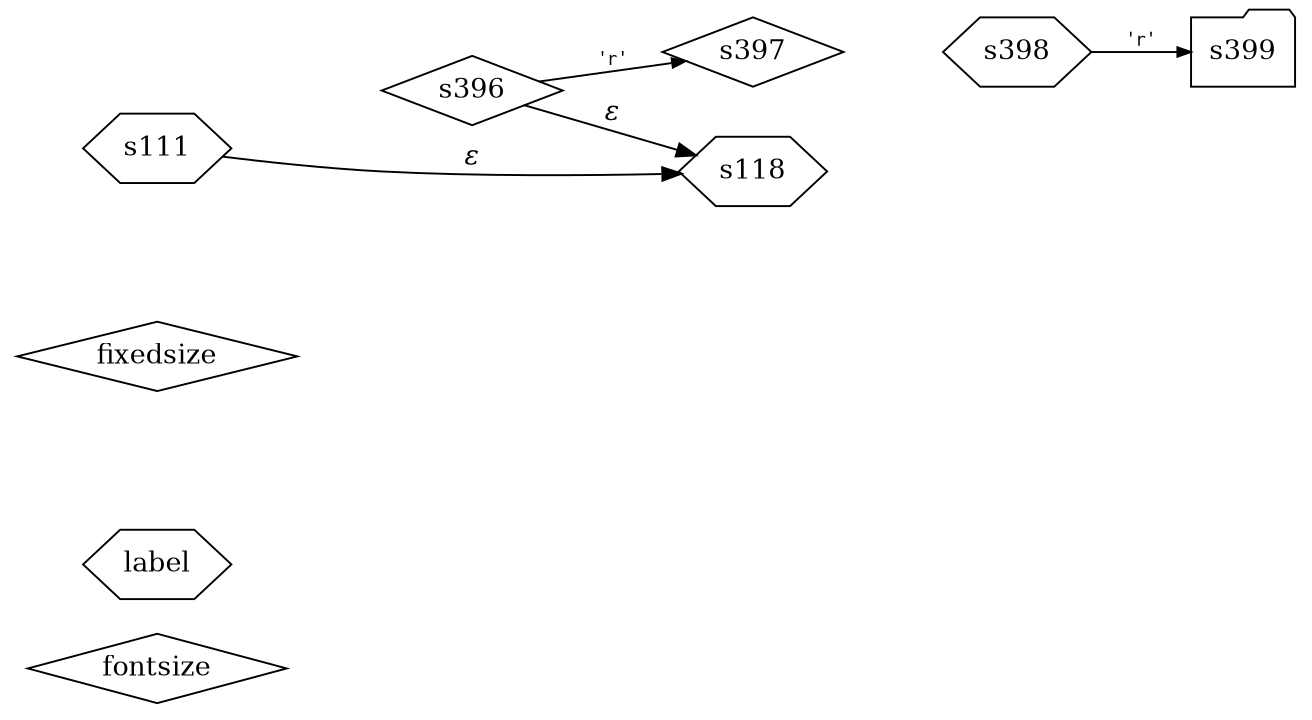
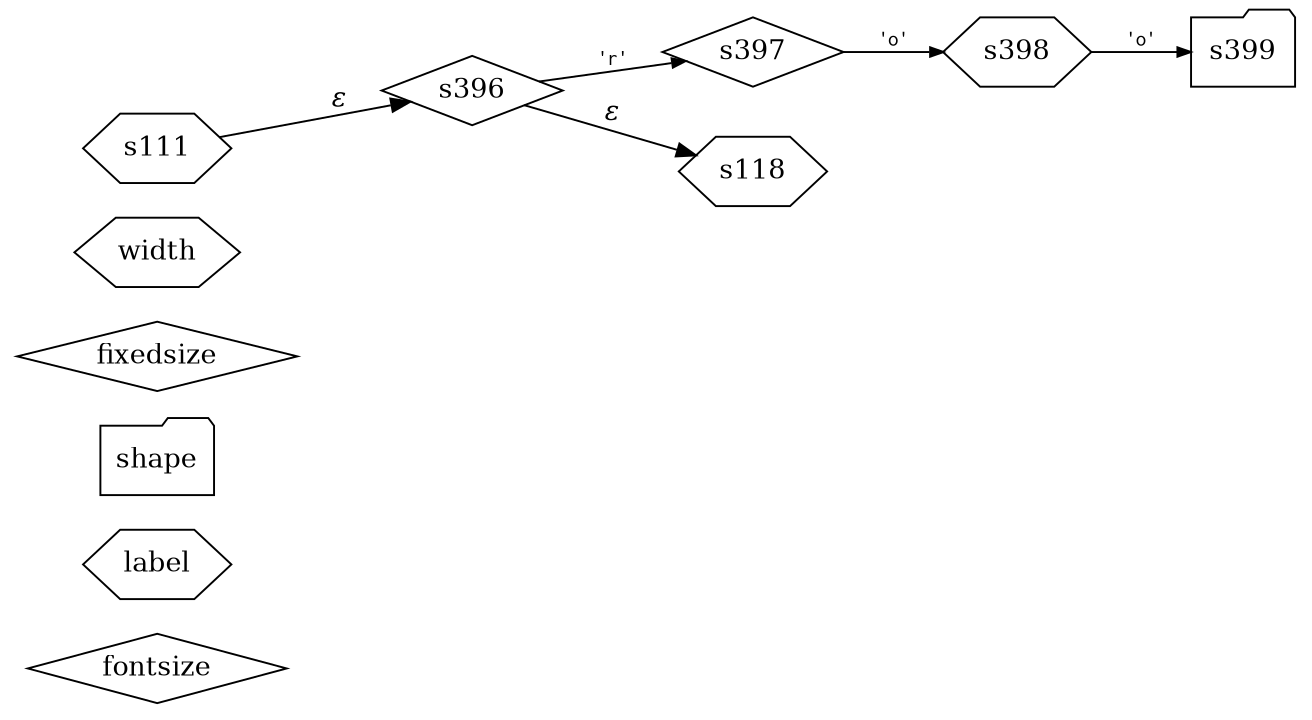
(1141, 40) -> (1141, 40)
none -> (886, 52)
(442, 174) -> (305, 121)
none -> (157, 252)
none -> (157, 460)
